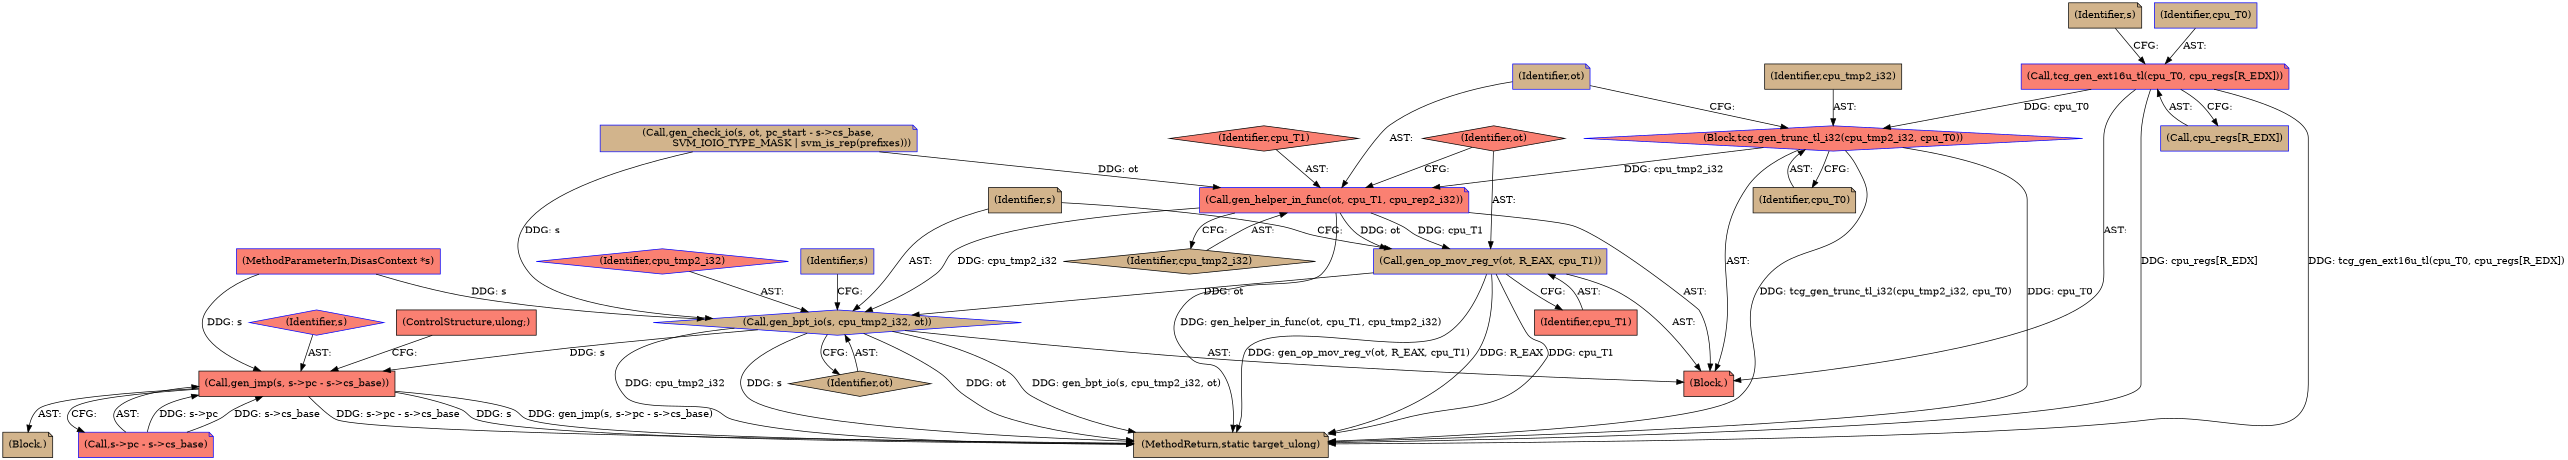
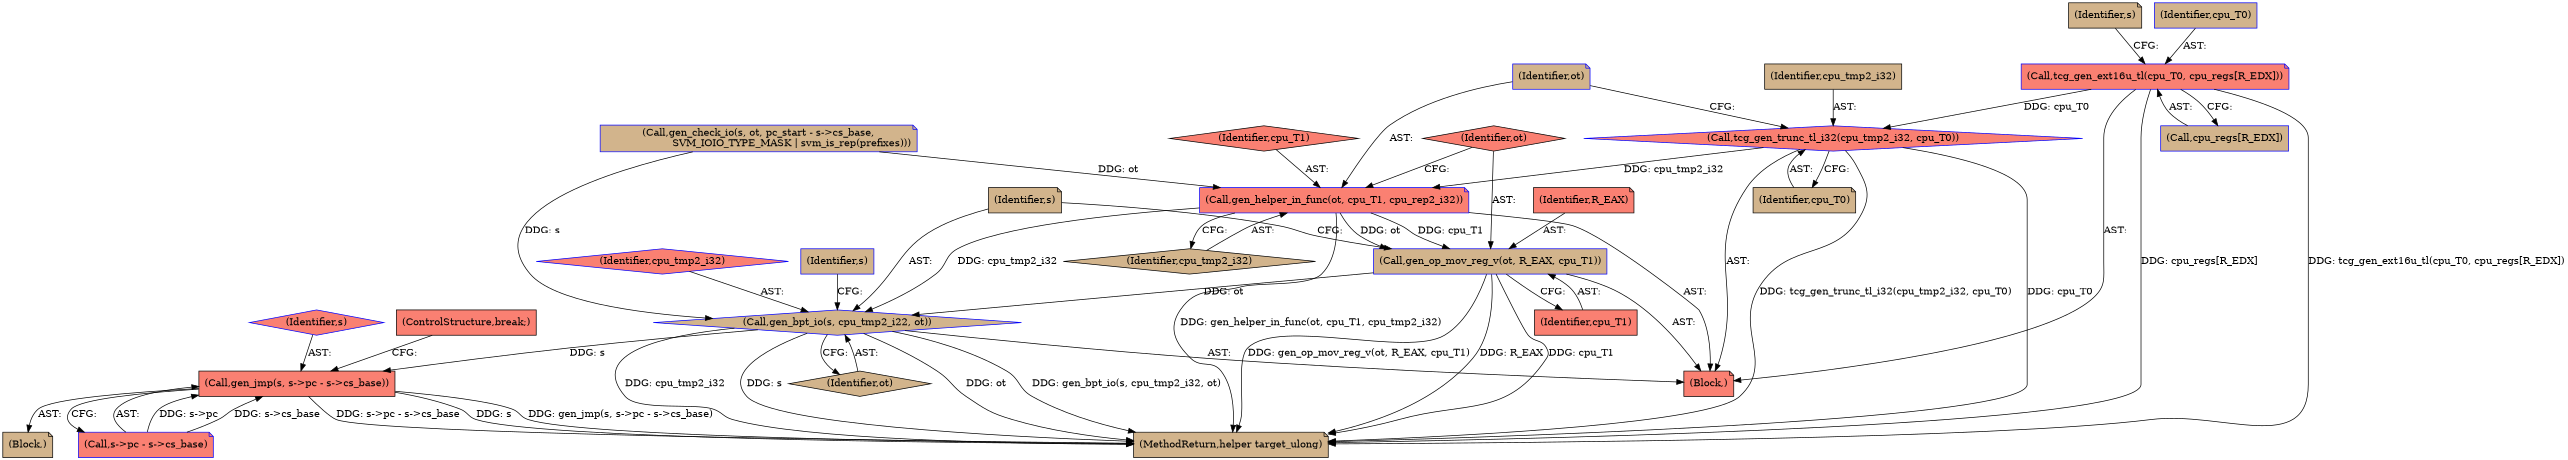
(1833, 138) -> (1833, 138)
none -> (1584, 200)
(338, 261) -> none
(466, 323) -> (466, 323)
(837, 323) -> (837, 323)
(1231, 445) -> (1231, 445)
